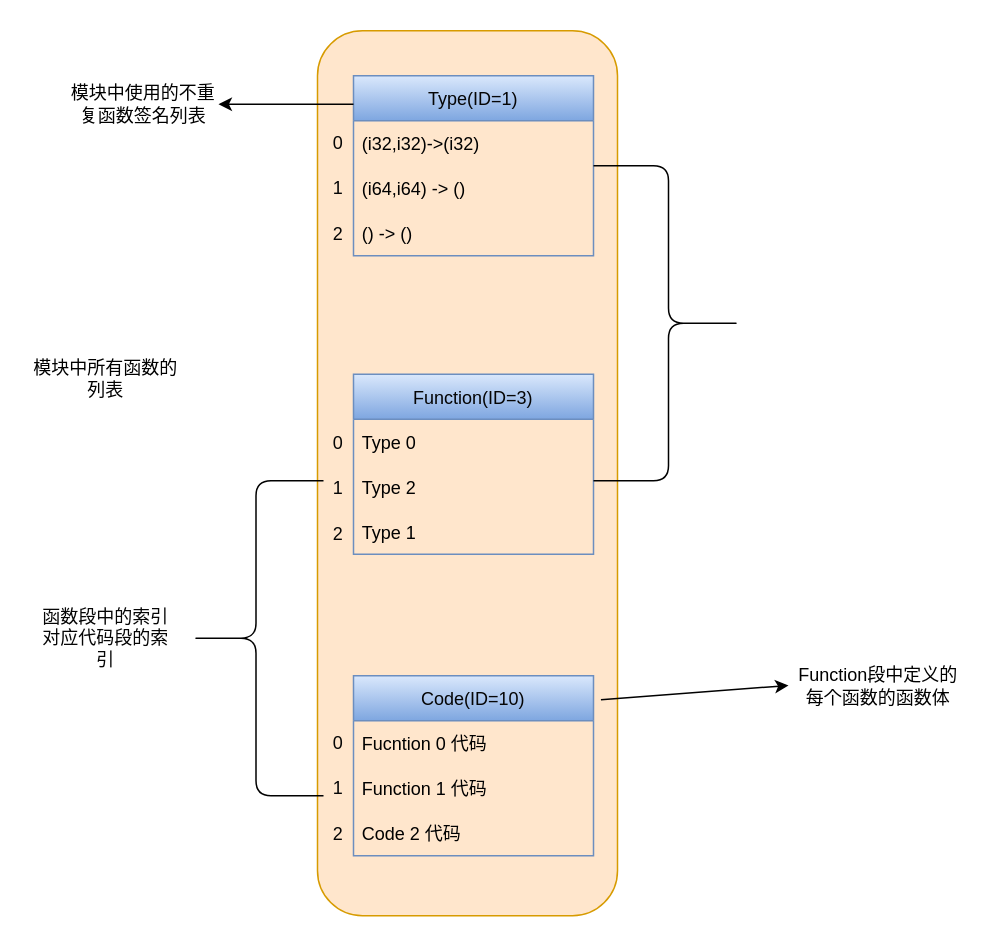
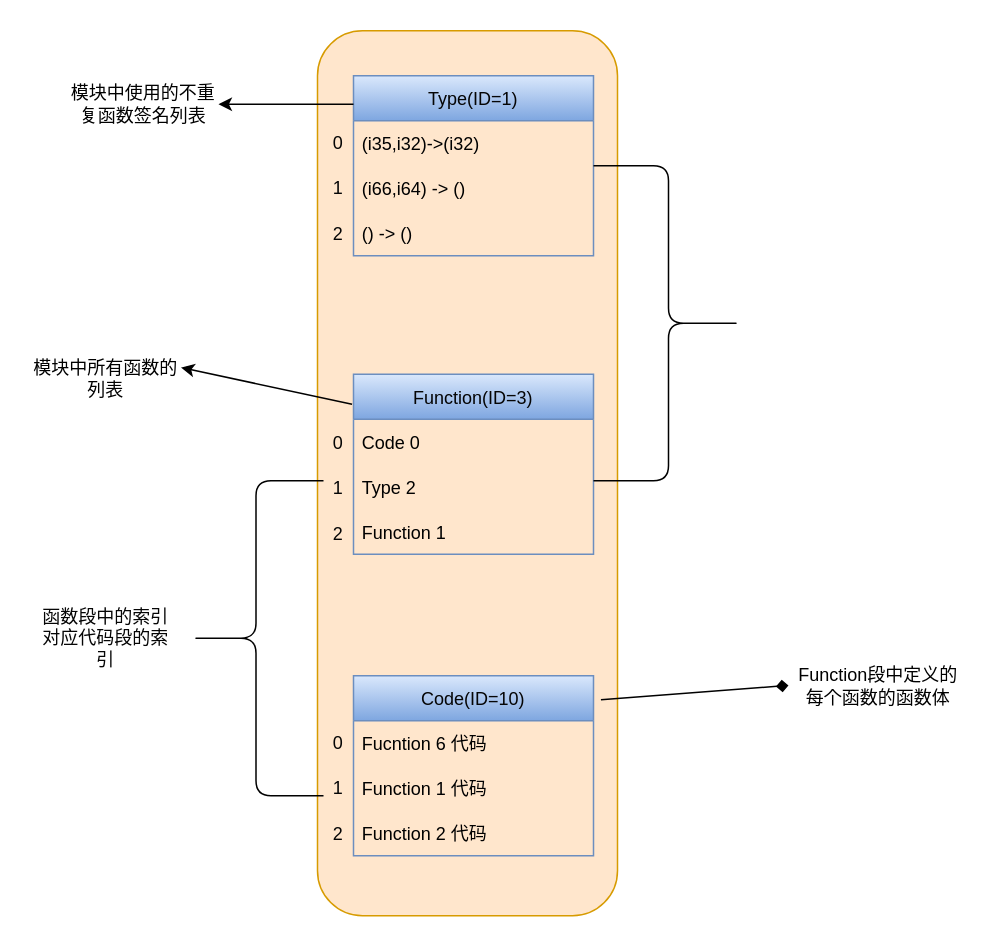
(433, 144) -> (433, 144)
(425, 189) -> (425, 189)
none -> (271, 387)
(389, 443) -> (389, 443)
(389, 533) -> (407, 533)
(777, 686) -> (776, 686)
(428, 744) -> (428, 744)
(410, 834) -> (428, 834)
